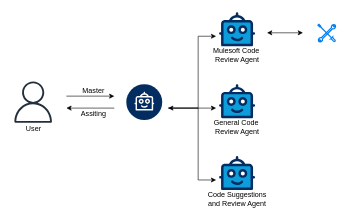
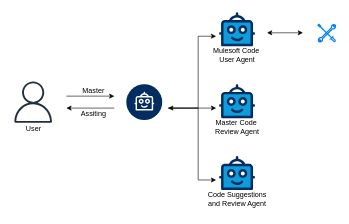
(238, 56) -> (238, 56)
(238, 128) -> (238, 128)
